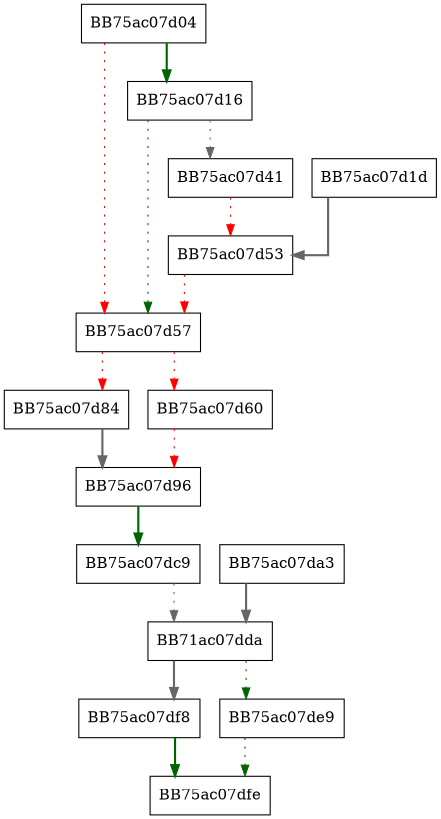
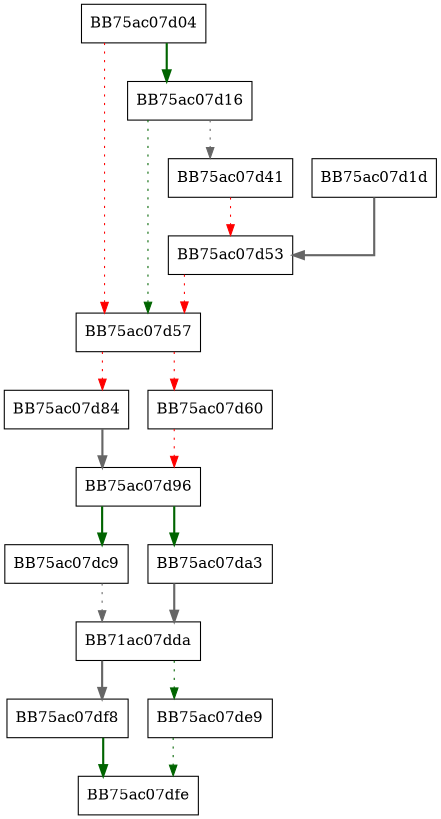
none -> (174, 520)
